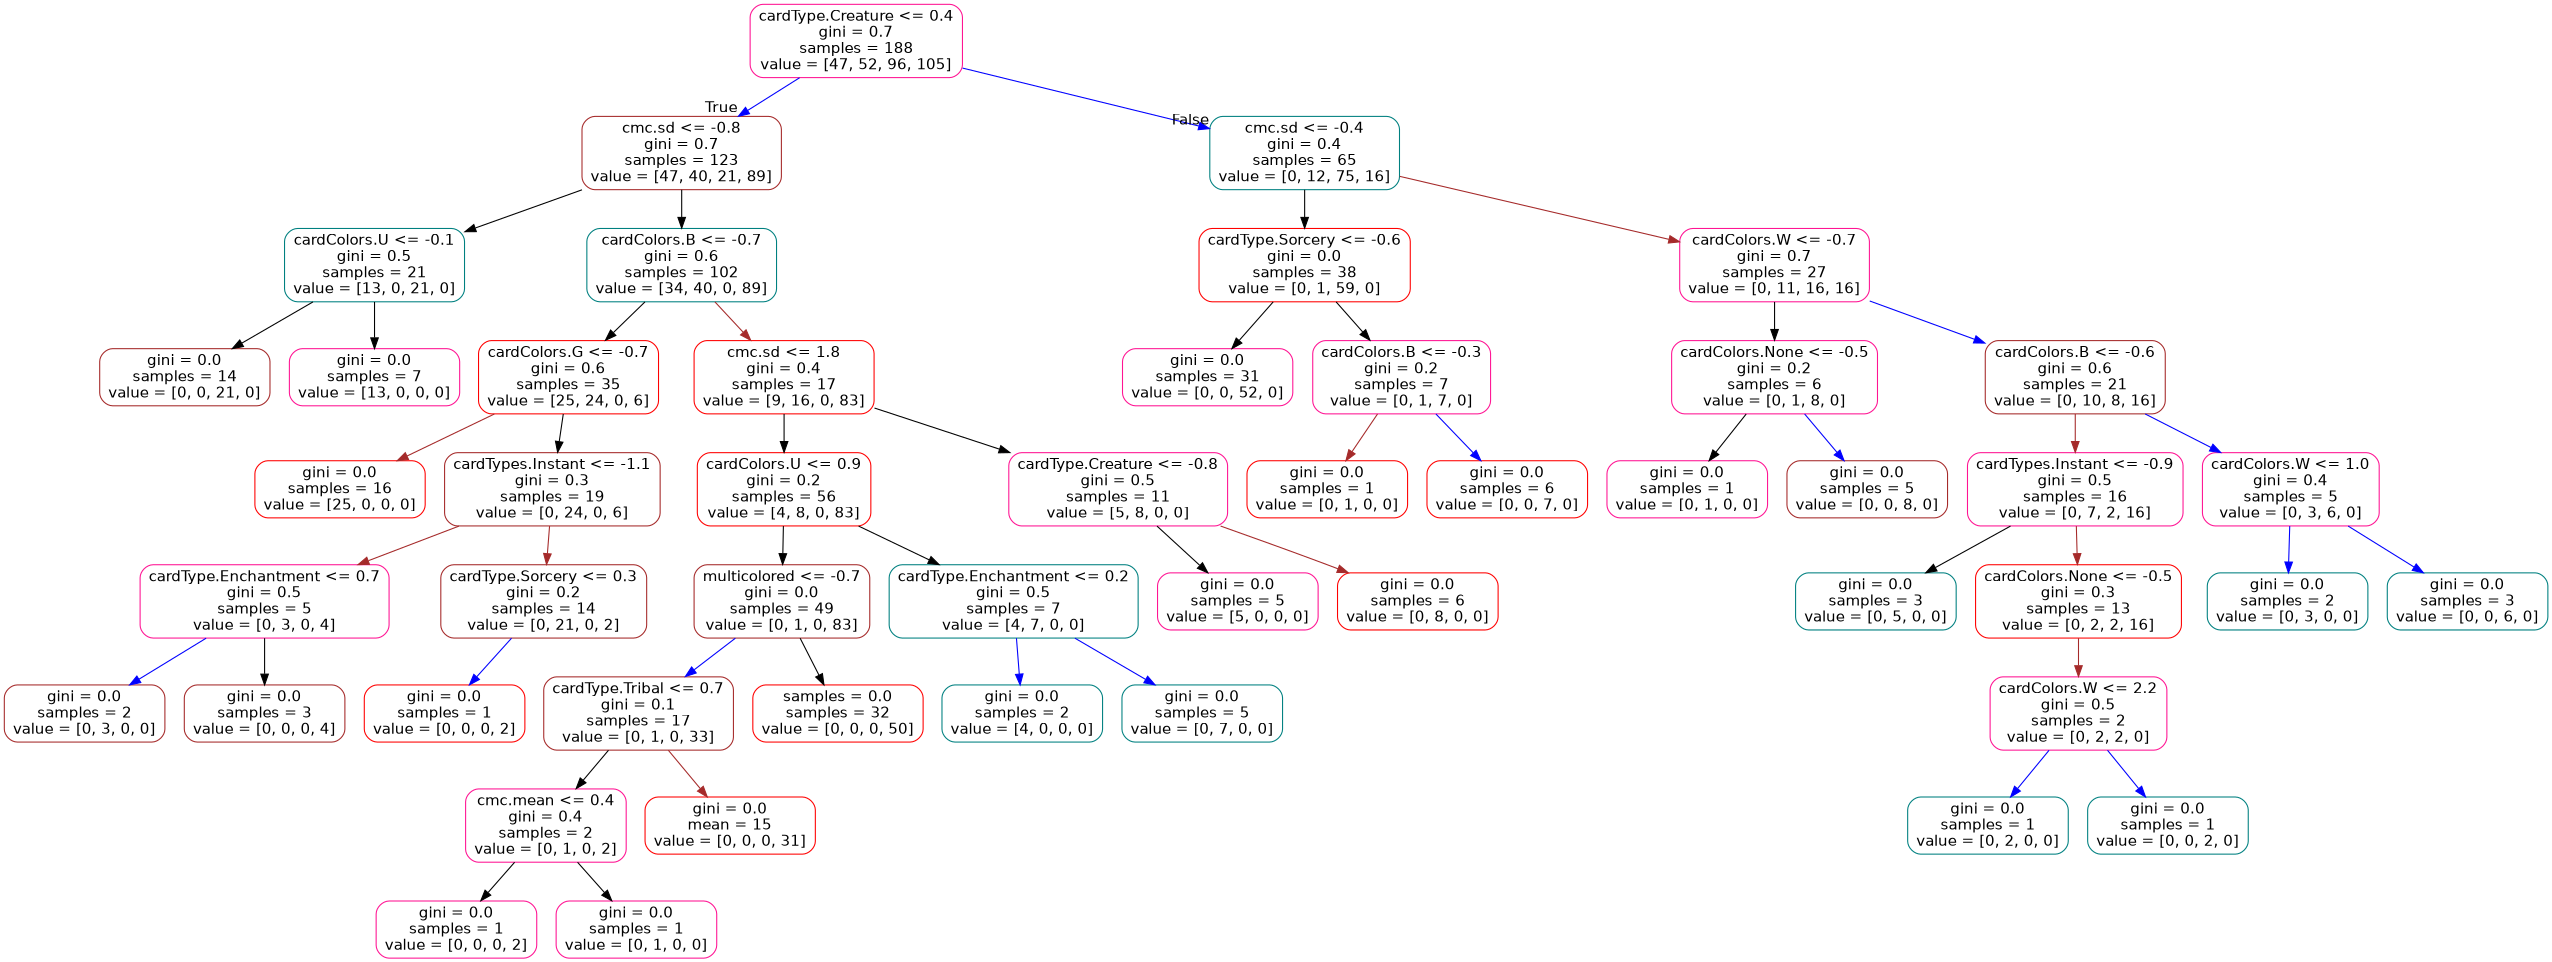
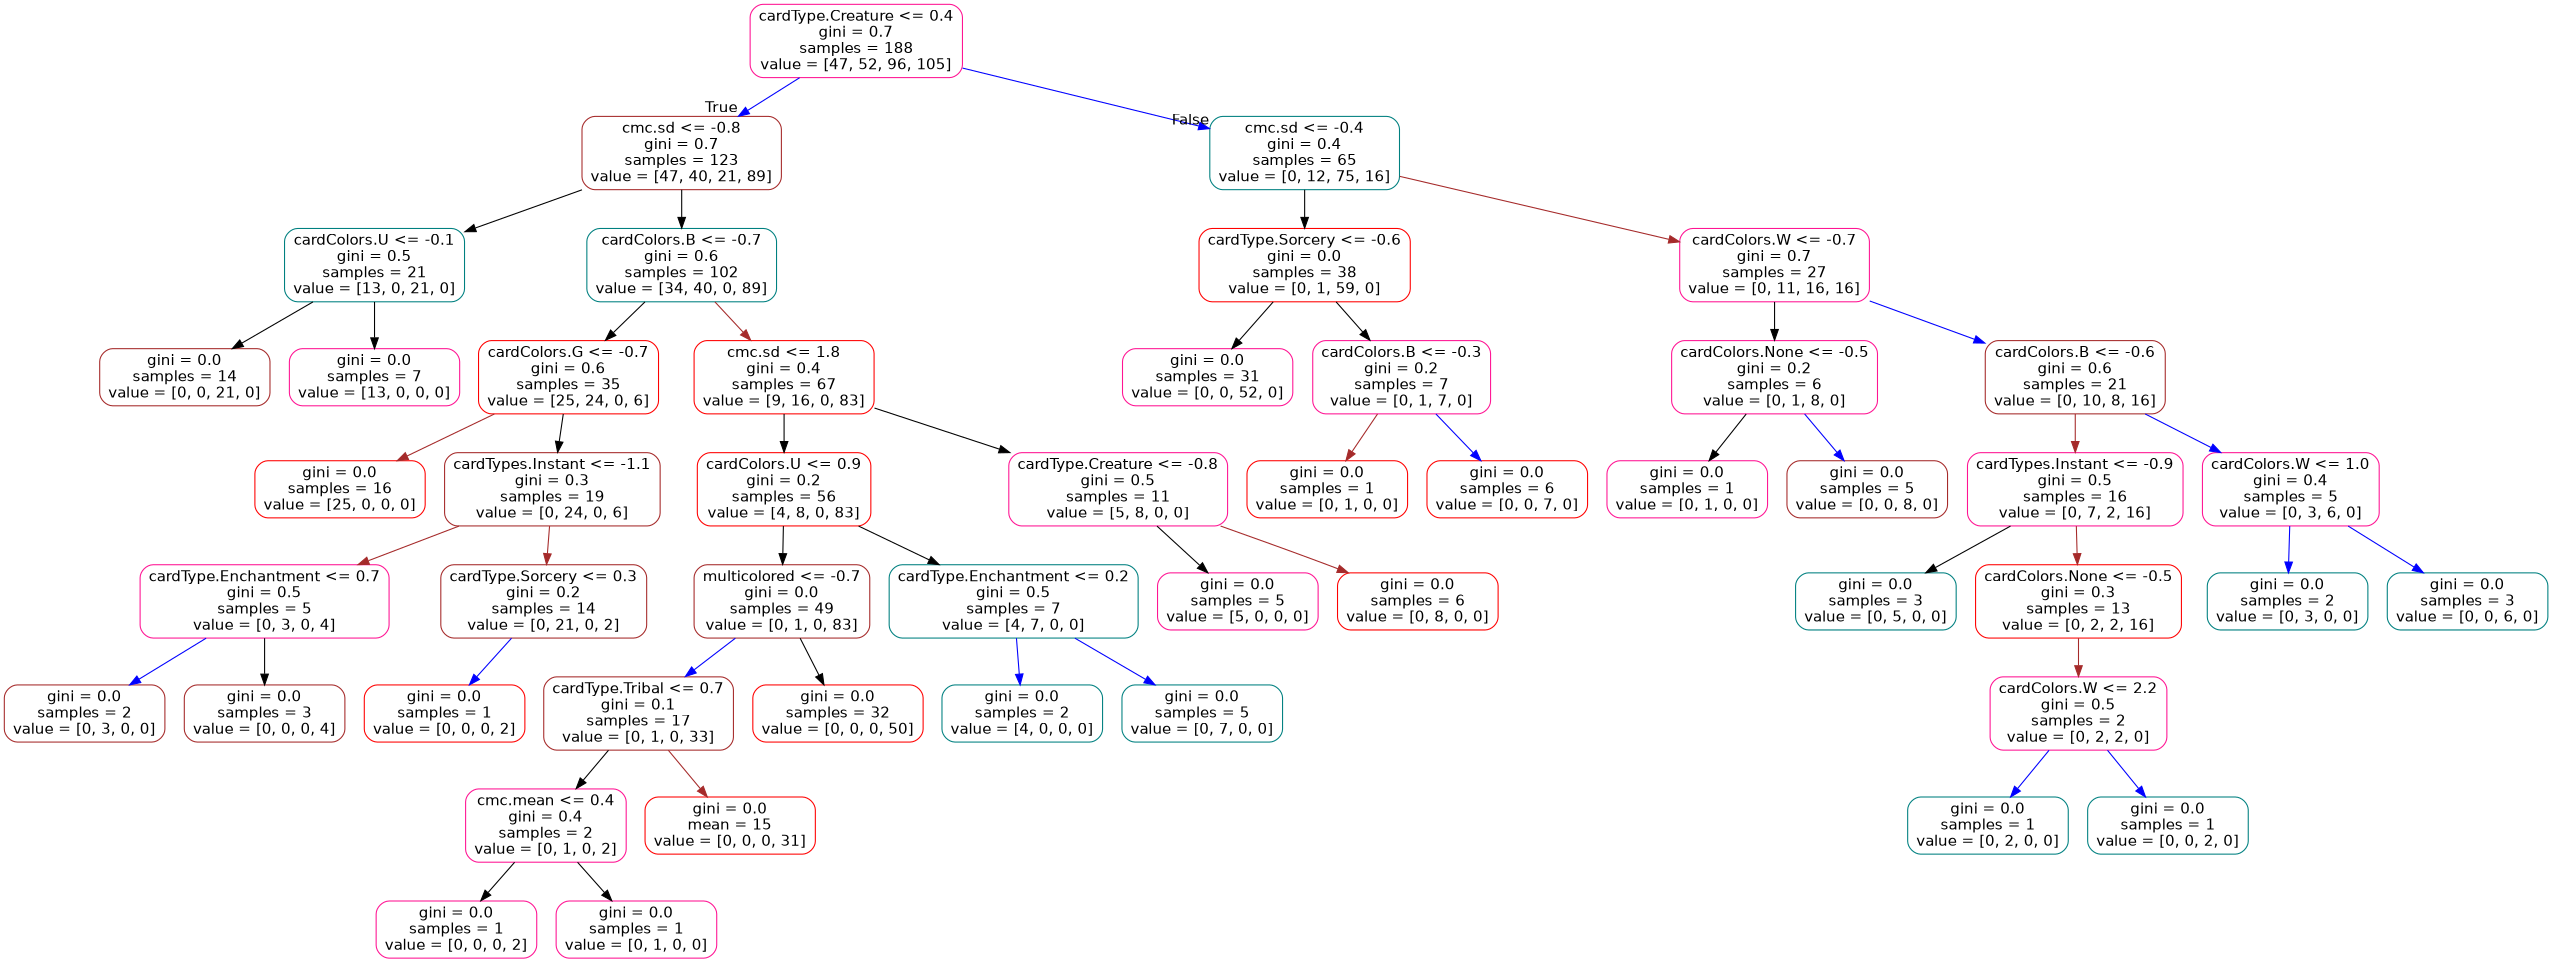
(784, 377) -> (784, 377)
(838, 713) -> (838, 713)
